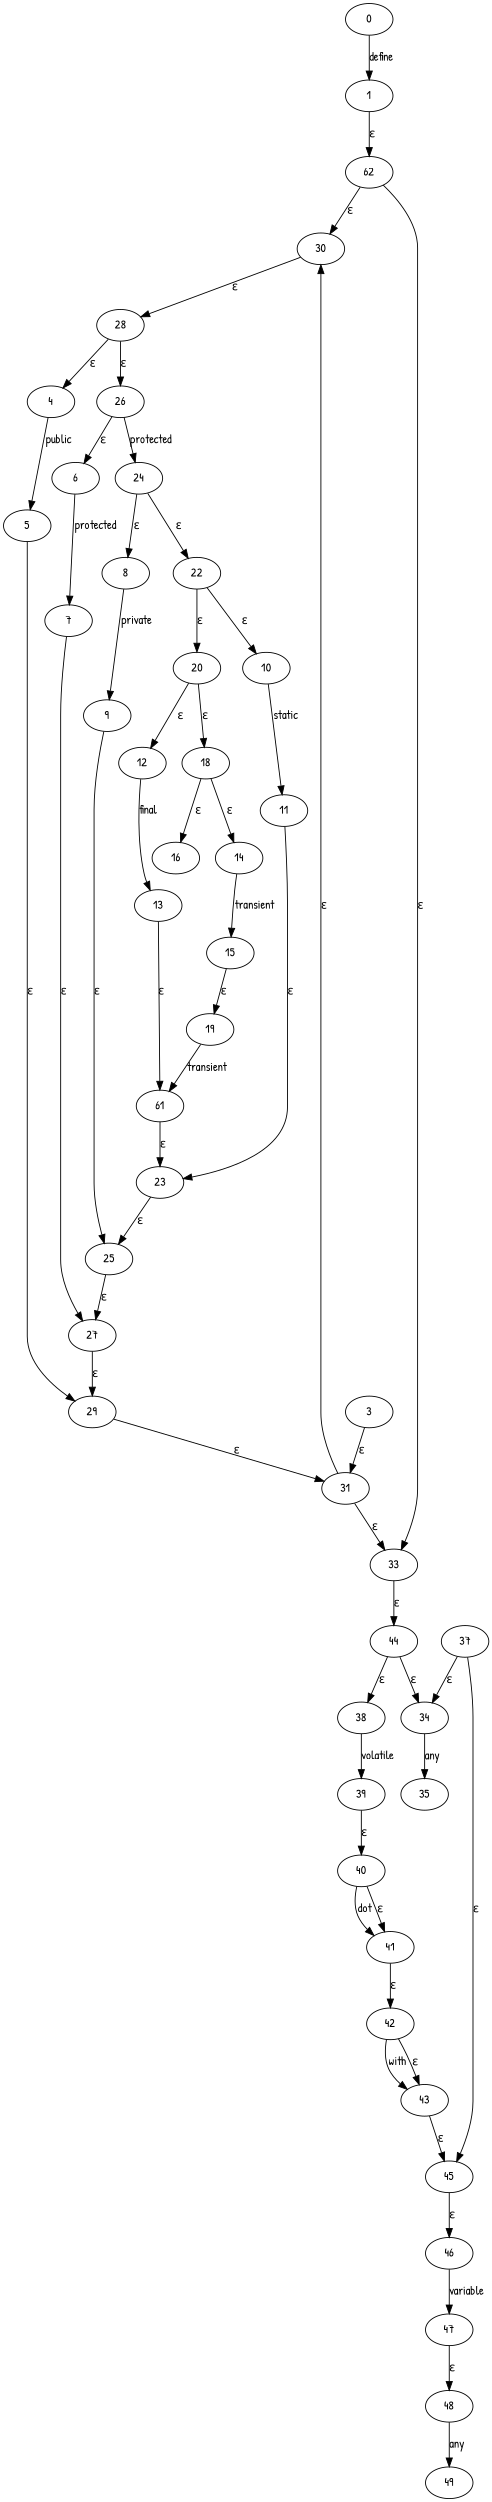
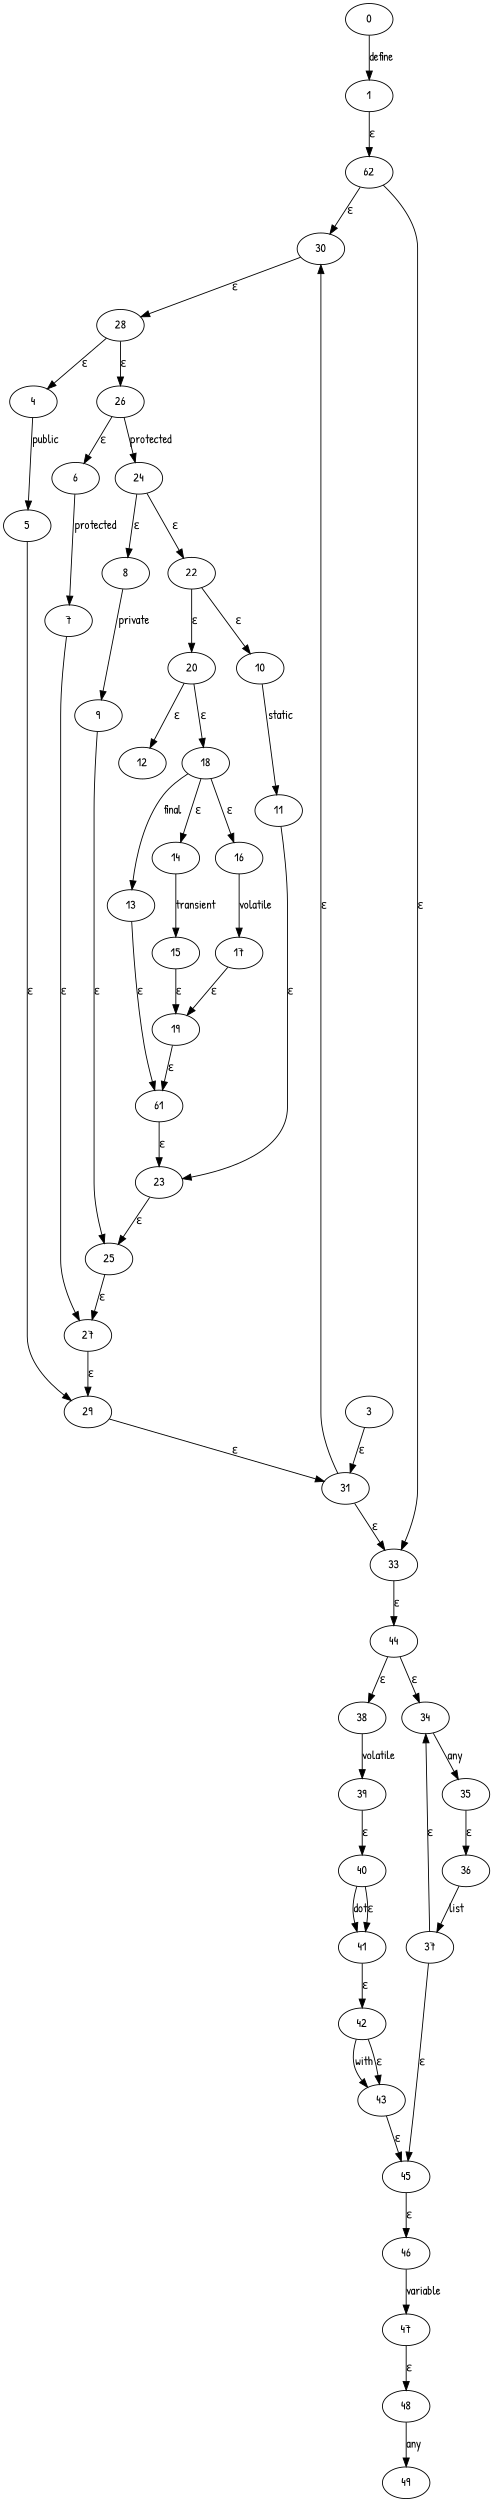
(139, 831) -> (149, 821)
none -> (239, 953)
(207, 1068) -> (171, 1068)
none -> (466, 1871)
